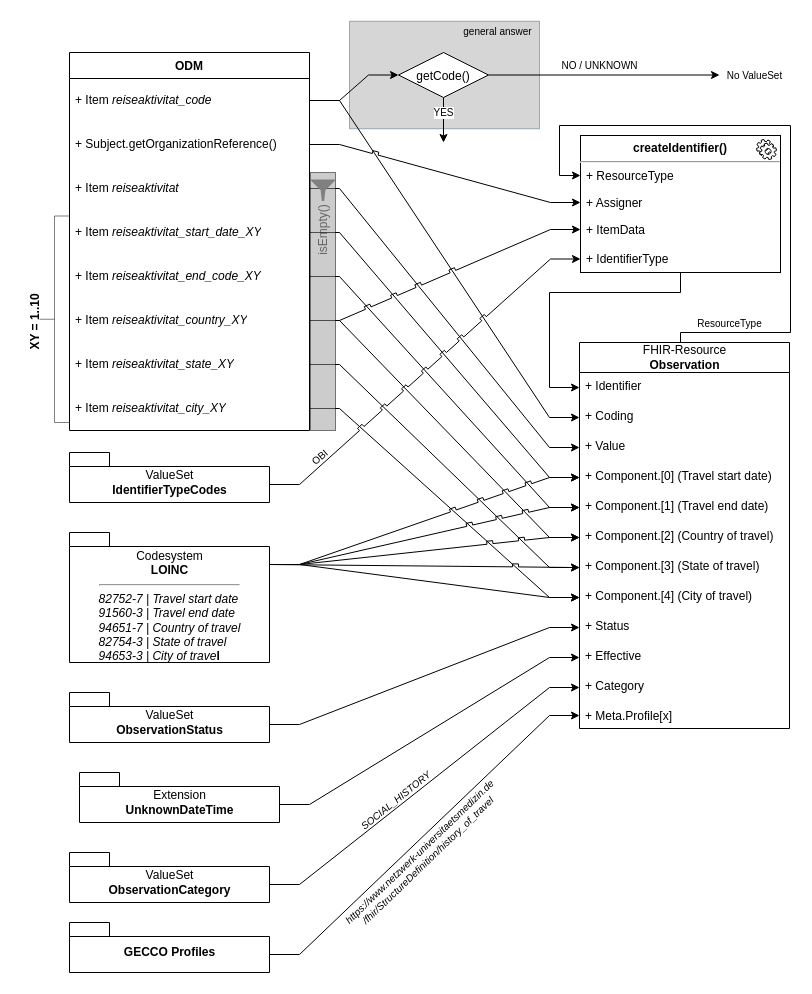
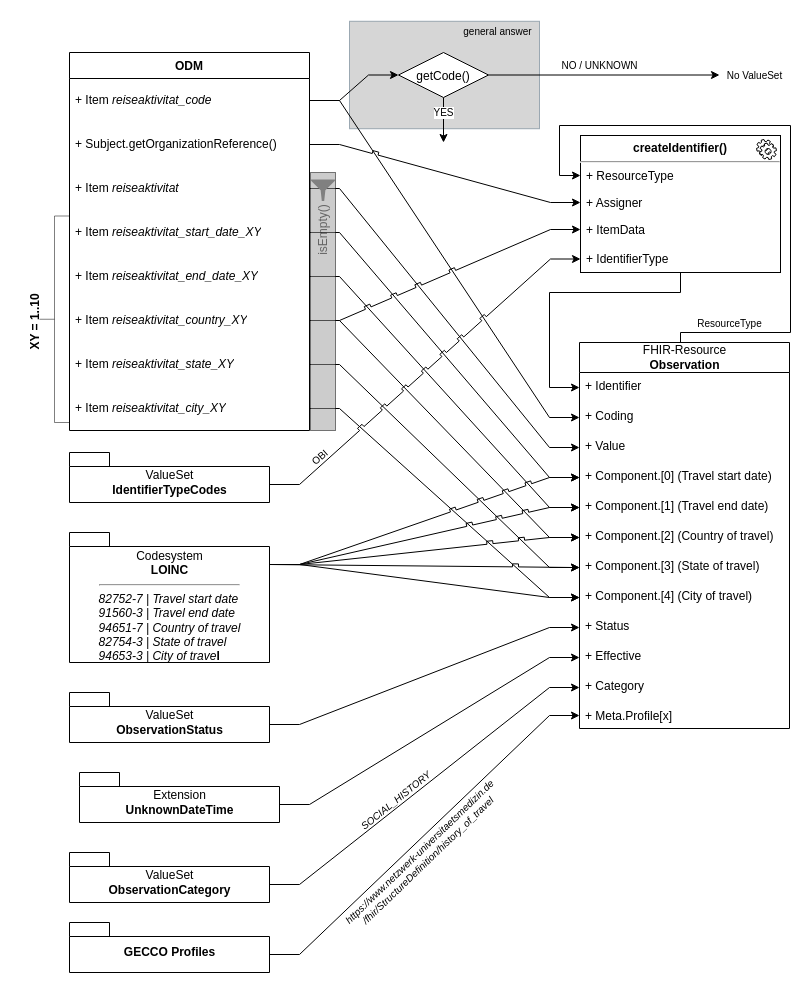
(180, 277) -> (180, 277)
